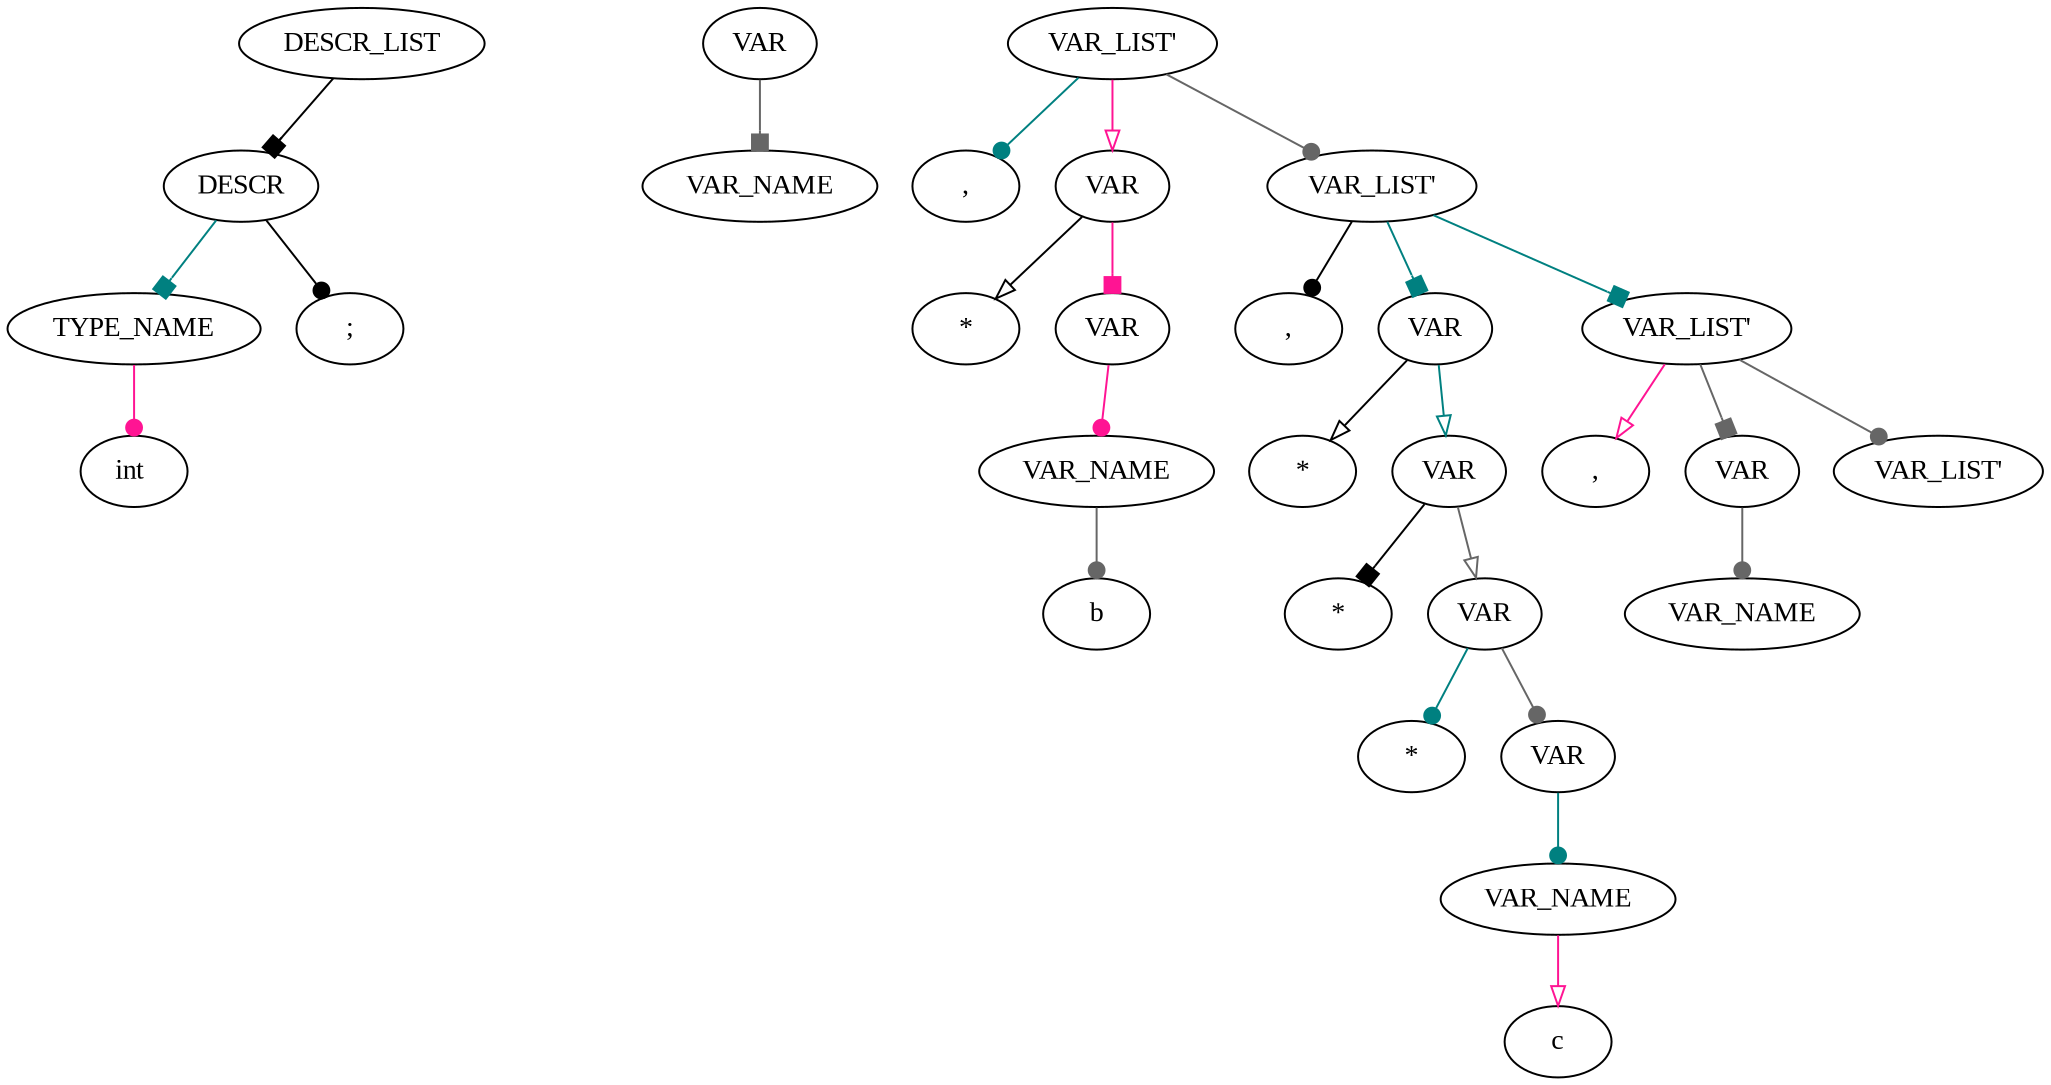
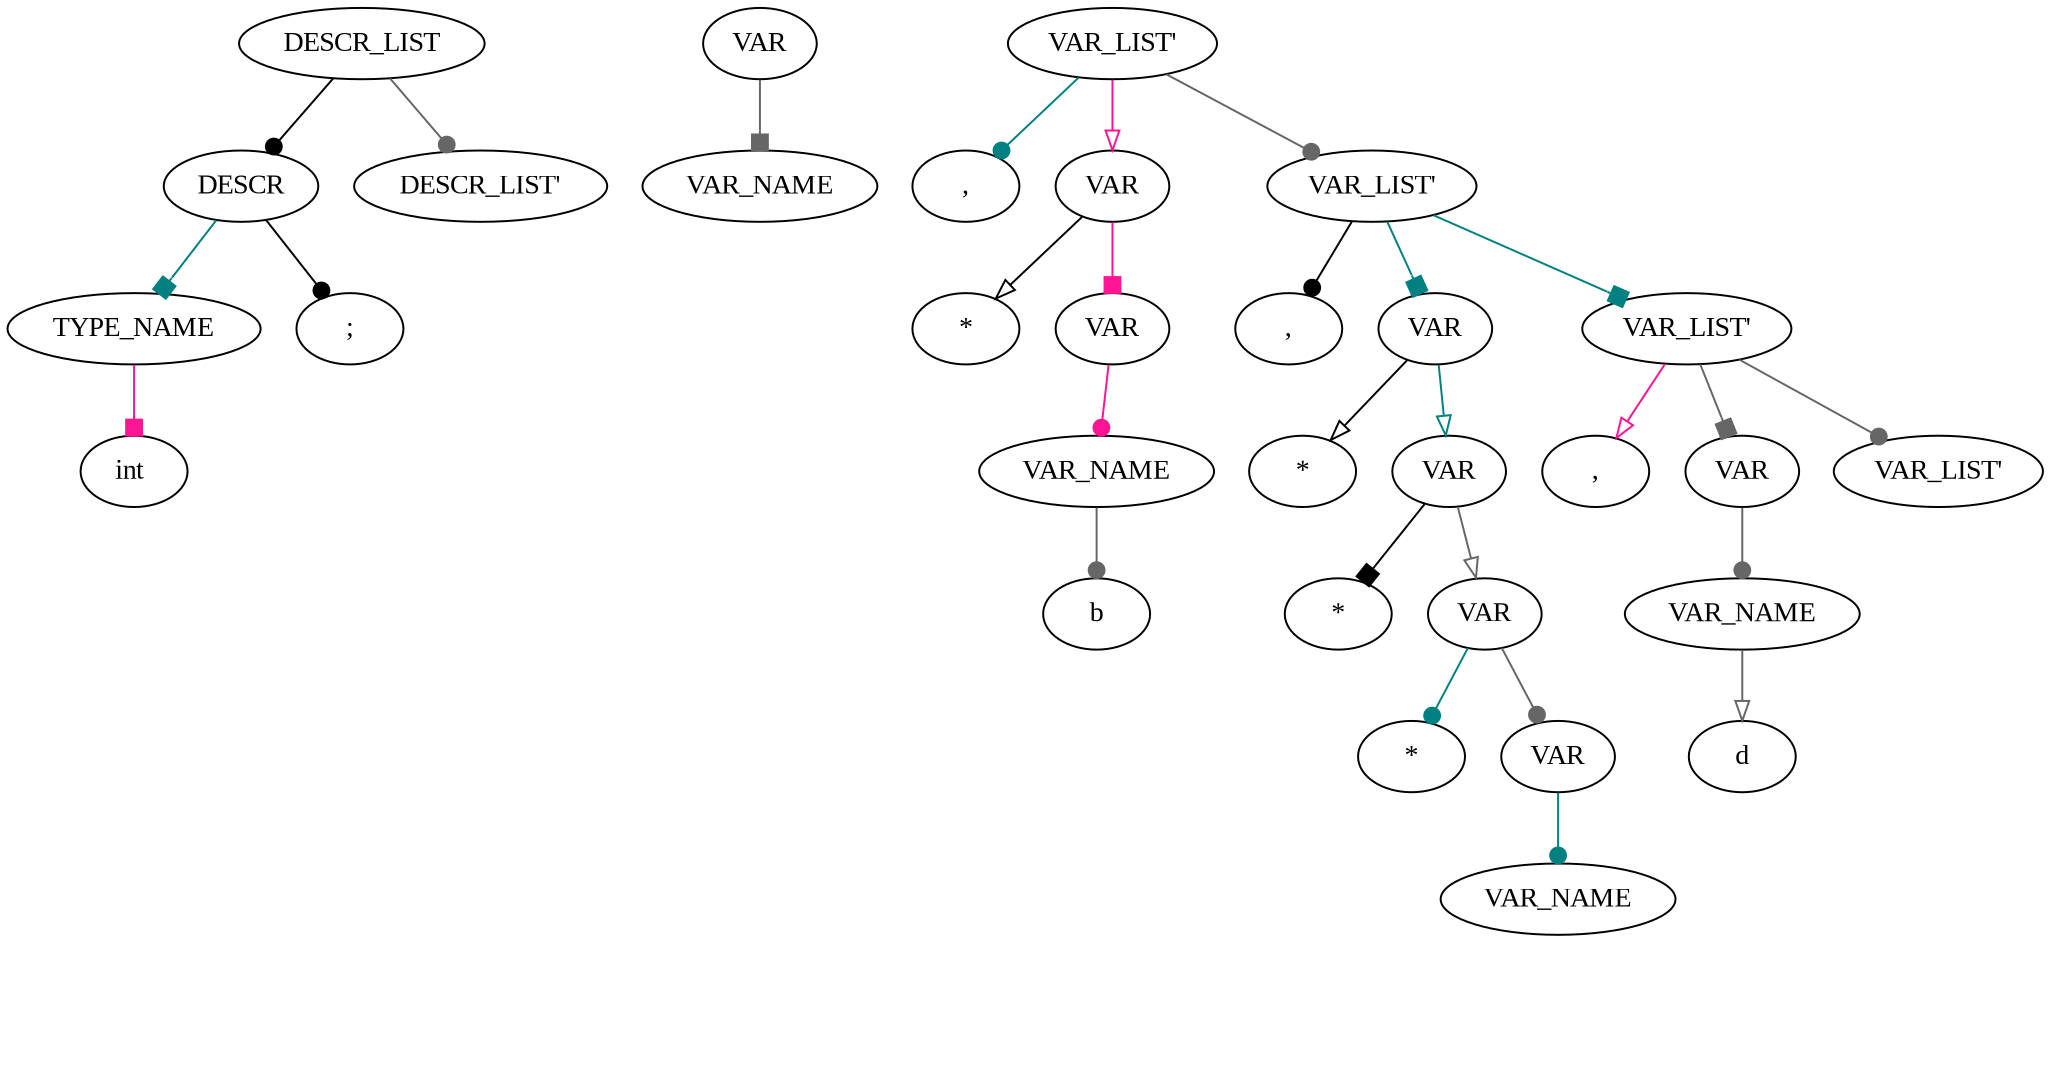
(306, 109) -> (306, 109)
none -> (481, 186)
(134, 392) -> (134, 392)
none -> (1742, 757)
(1558, 1042) -> none
